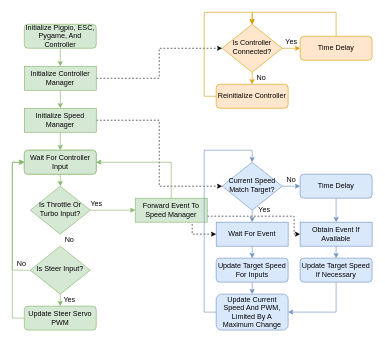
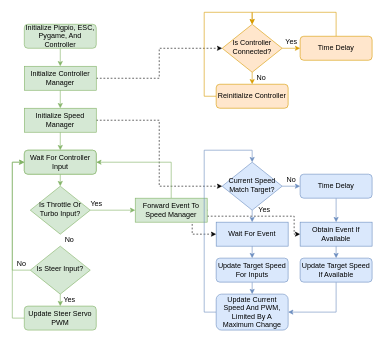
(336, 270) -> (336, 270)
